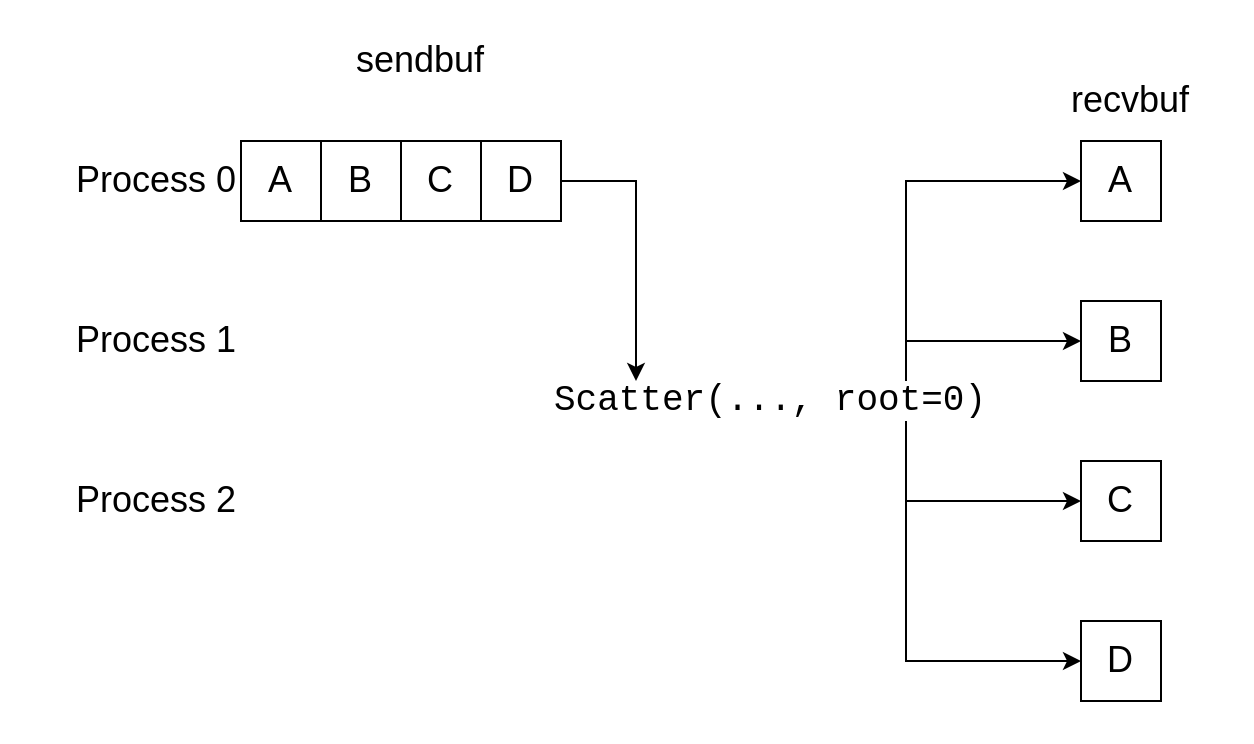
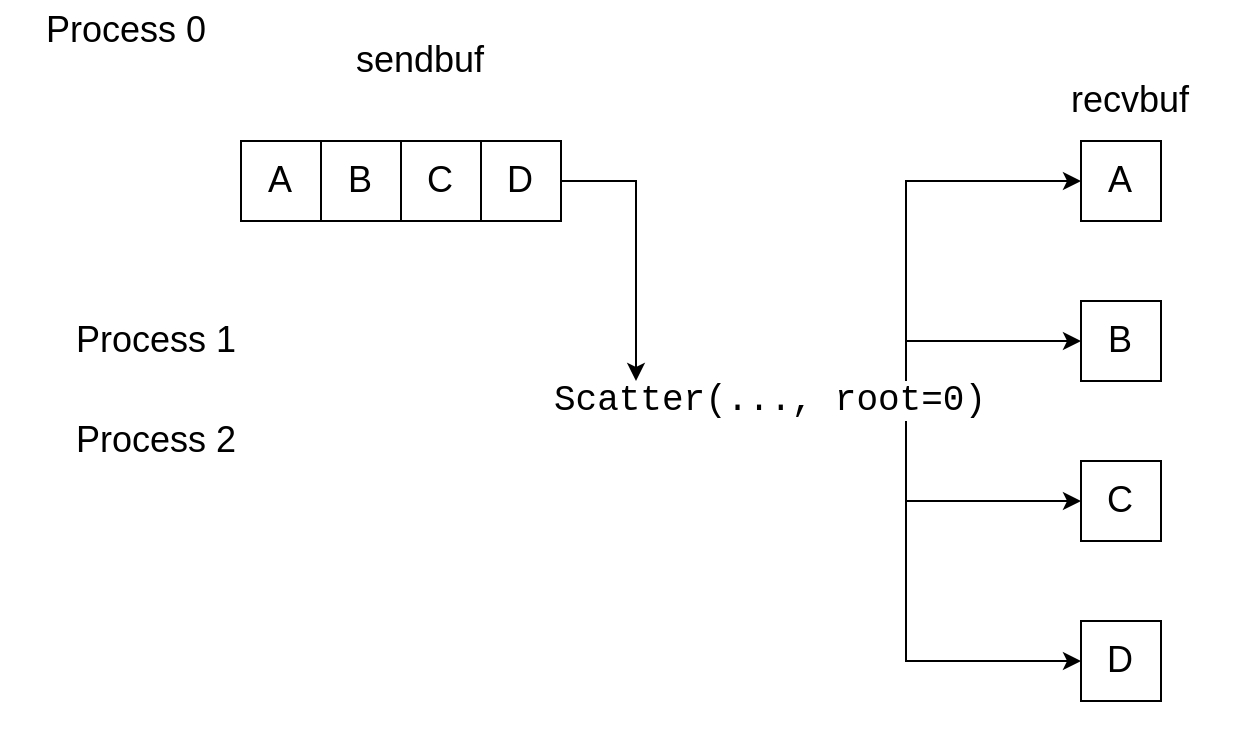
(141, 181) -> (111, 31)
(141, 501) -> (141, 441)
